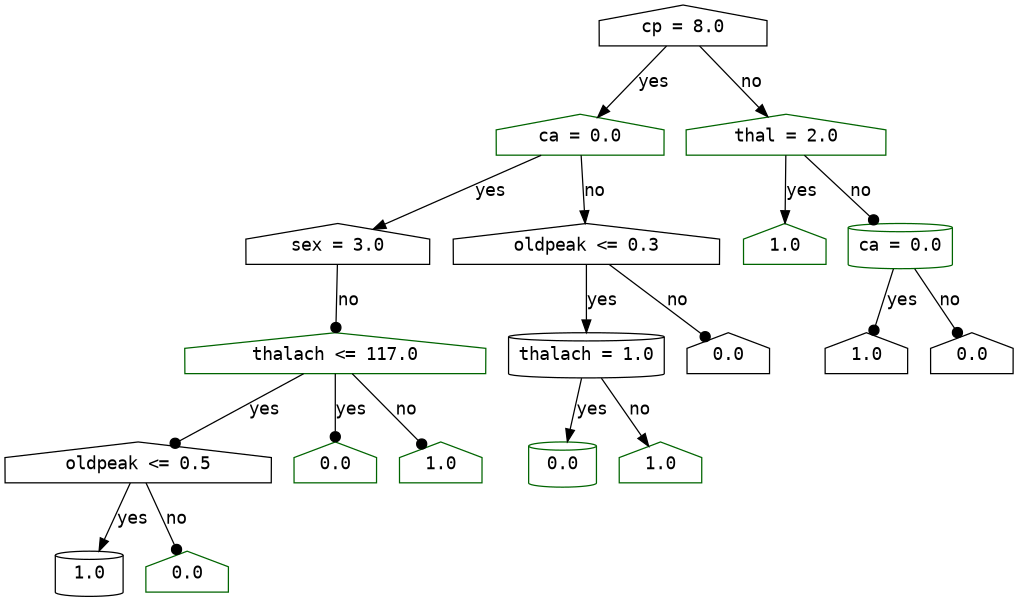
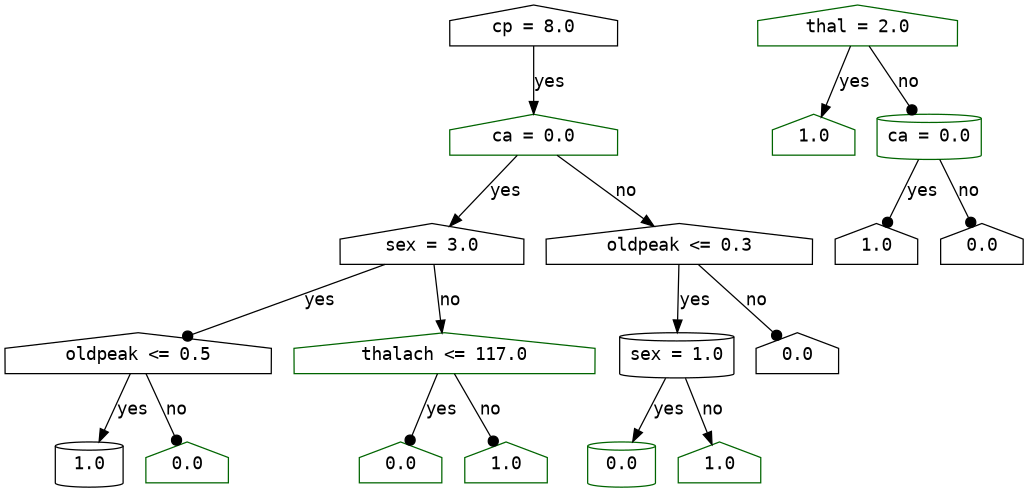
(729, 77) -> none
(337, 293) -> (437, 292)
(586, 355) -> (677, 355)
(242, 407) -> (289, 299)
